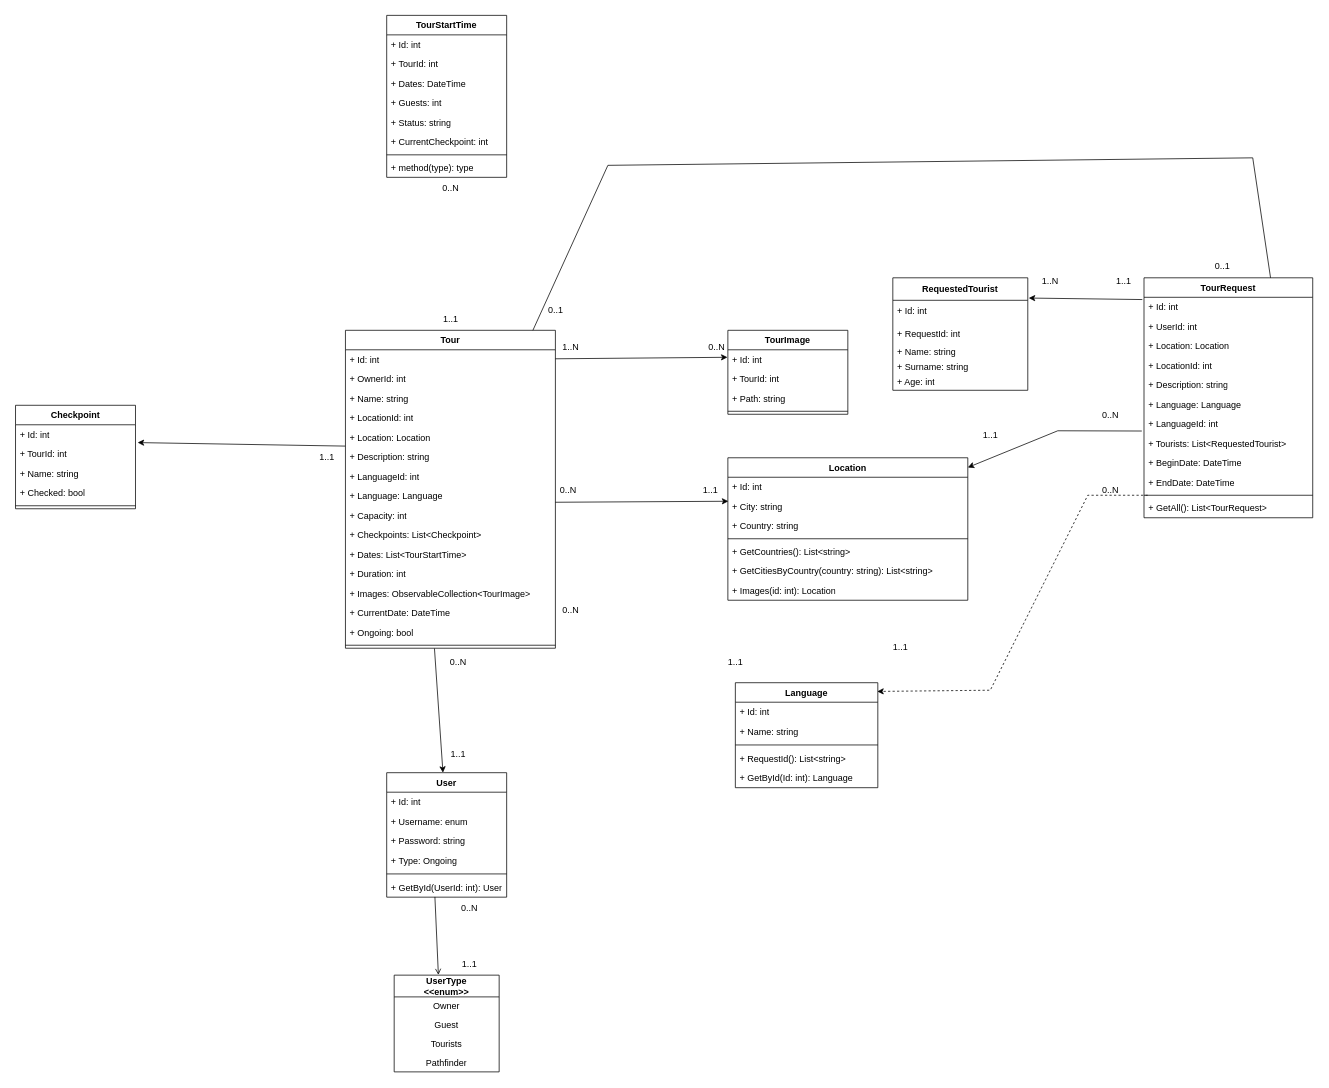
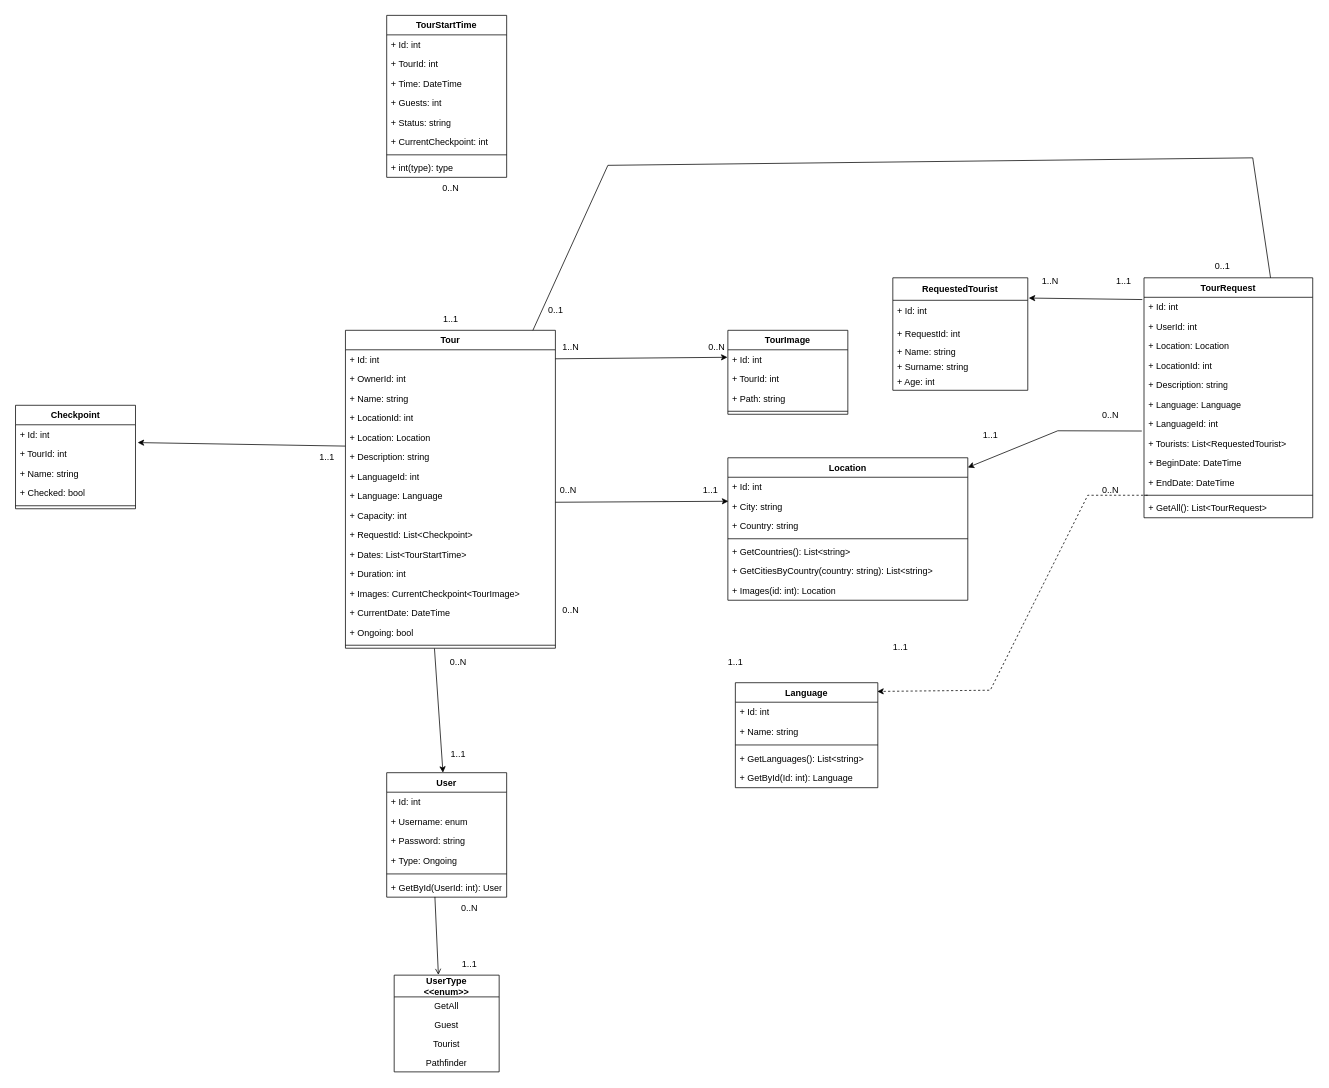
(429, 85) -> (426, 85)
(438, 169) -> (429, 169)
(421, 536) -> (417, 536)
(445, 595) -> (441, 595)
(802, 760) -> (807, 765)
(447, 1007) -> (447, 1007)
(447, 1044) -> (447, 1044)
